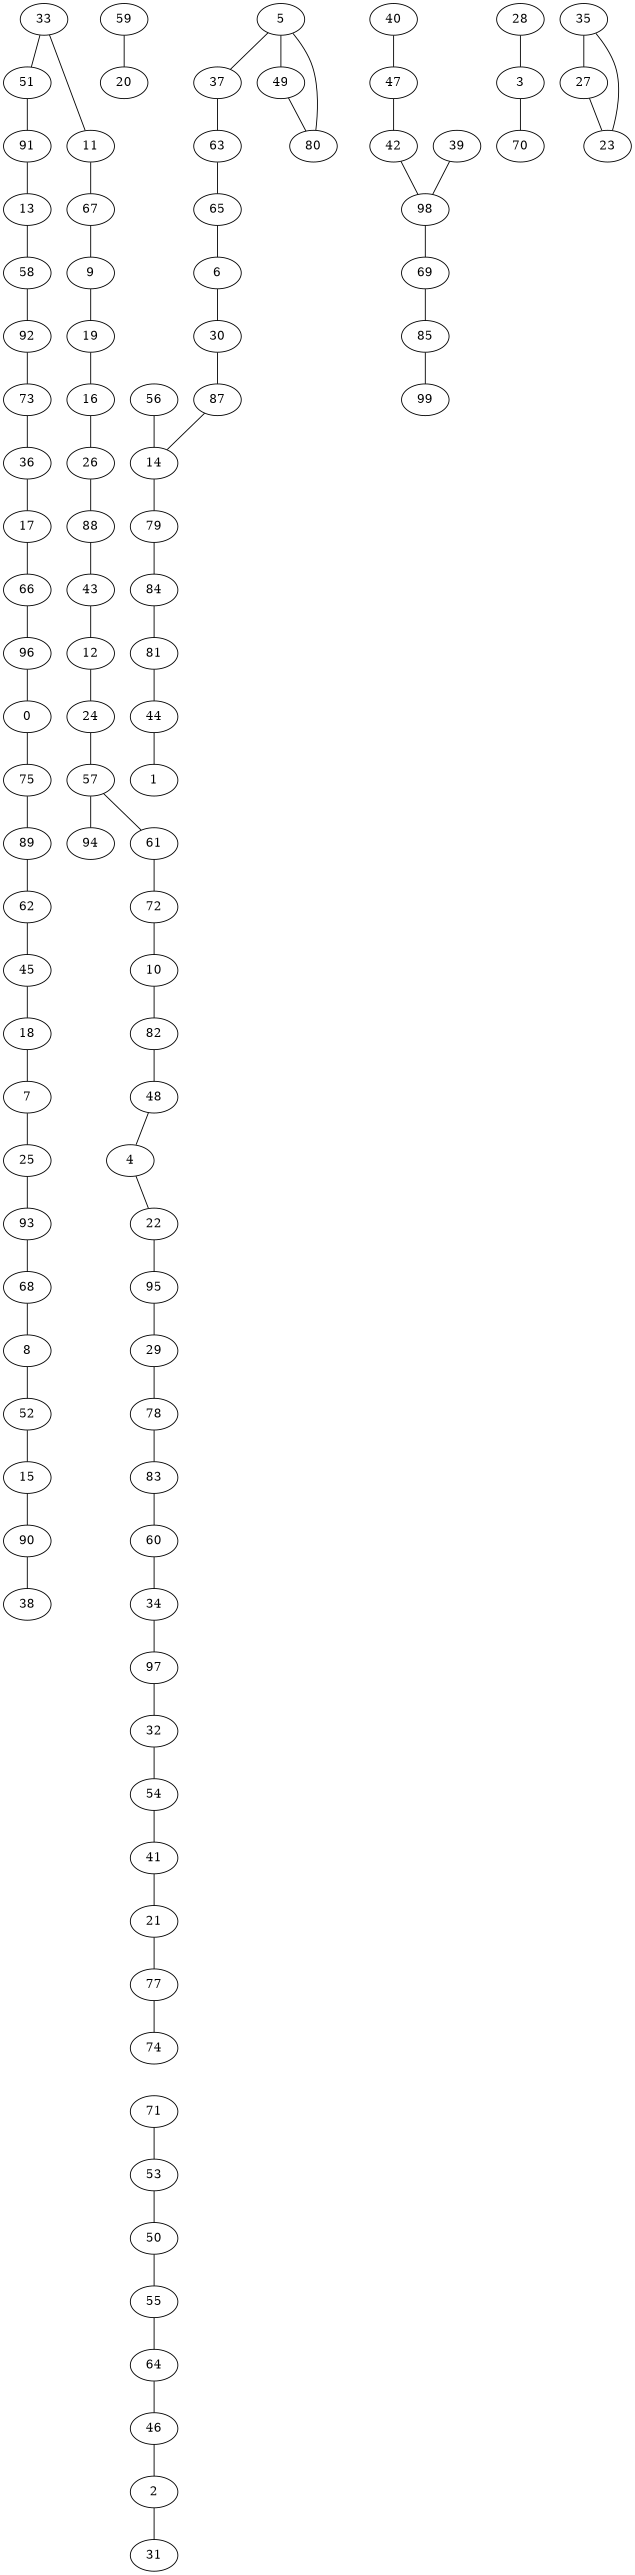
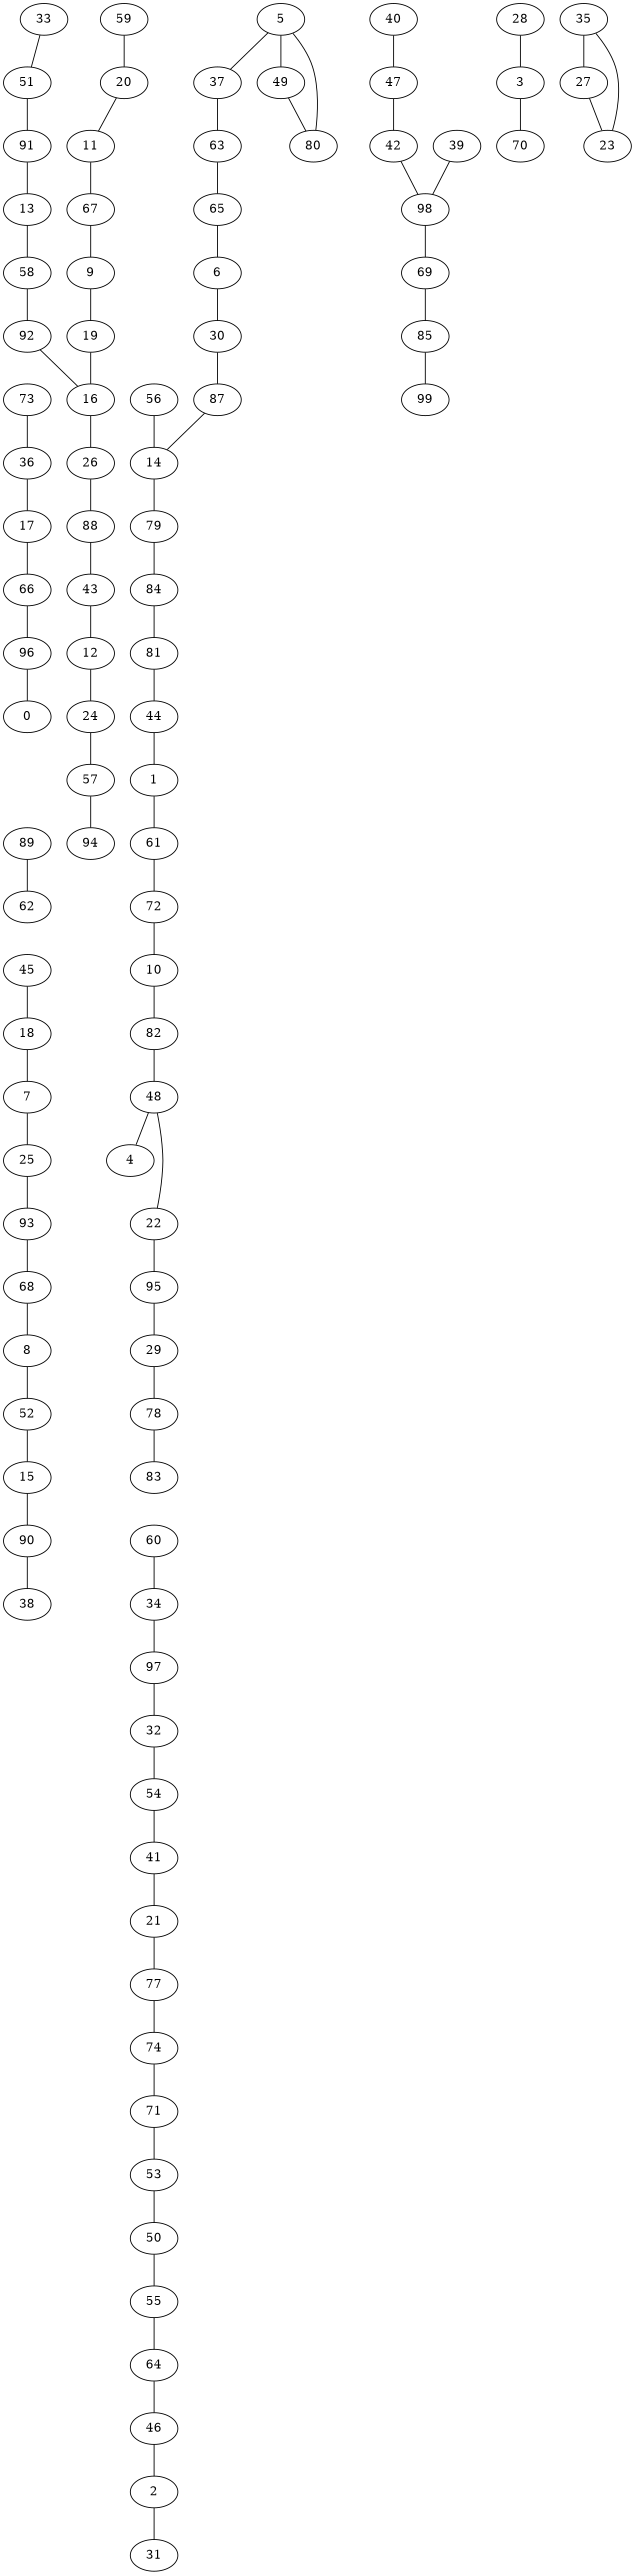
(67, 83) -> (107, 115)
(27, 368) -> (59, 368)
(27, 780) -> none
(122, 812) -> (154, 812)
(27, 939) -> none
(142, 1192) -> (163, 1161)
(154, 1509) -> none
none -> (154, 2080)
